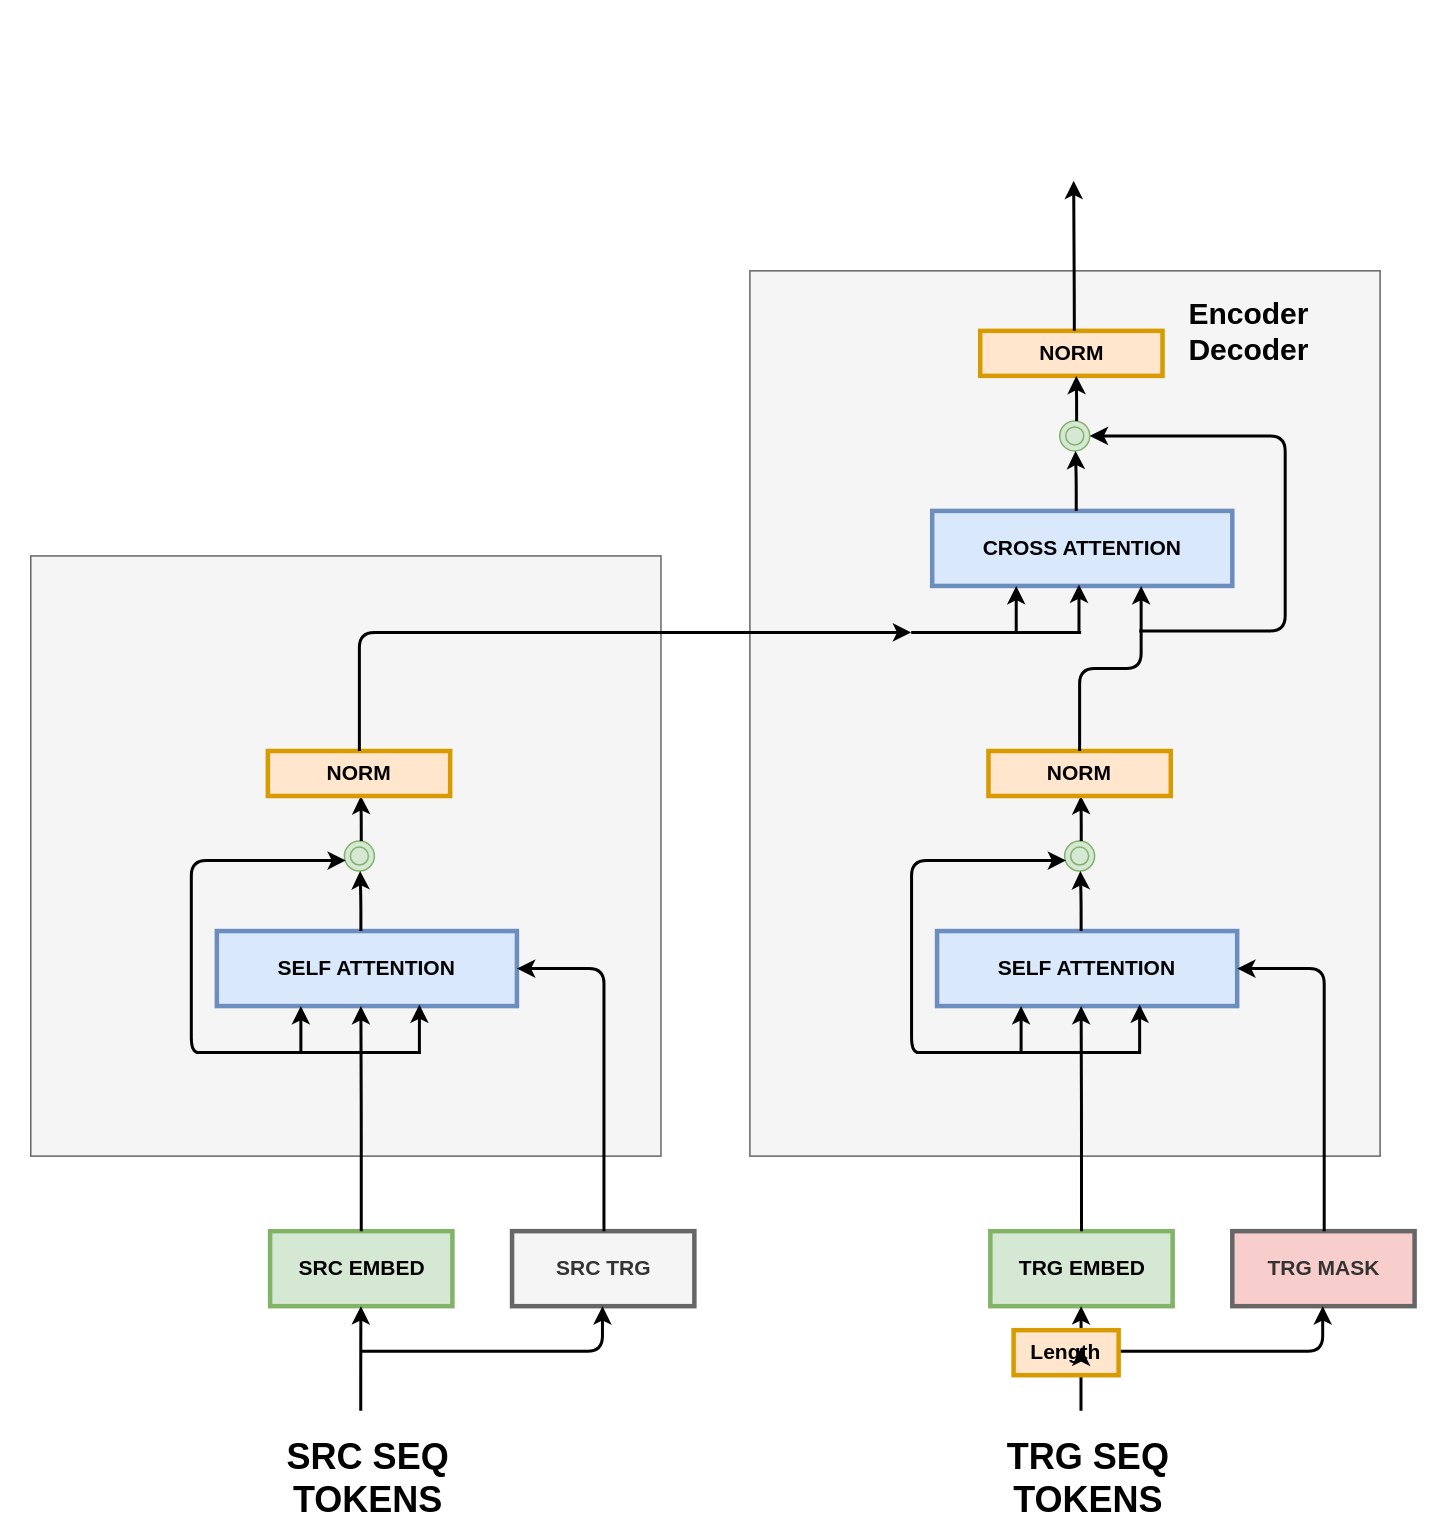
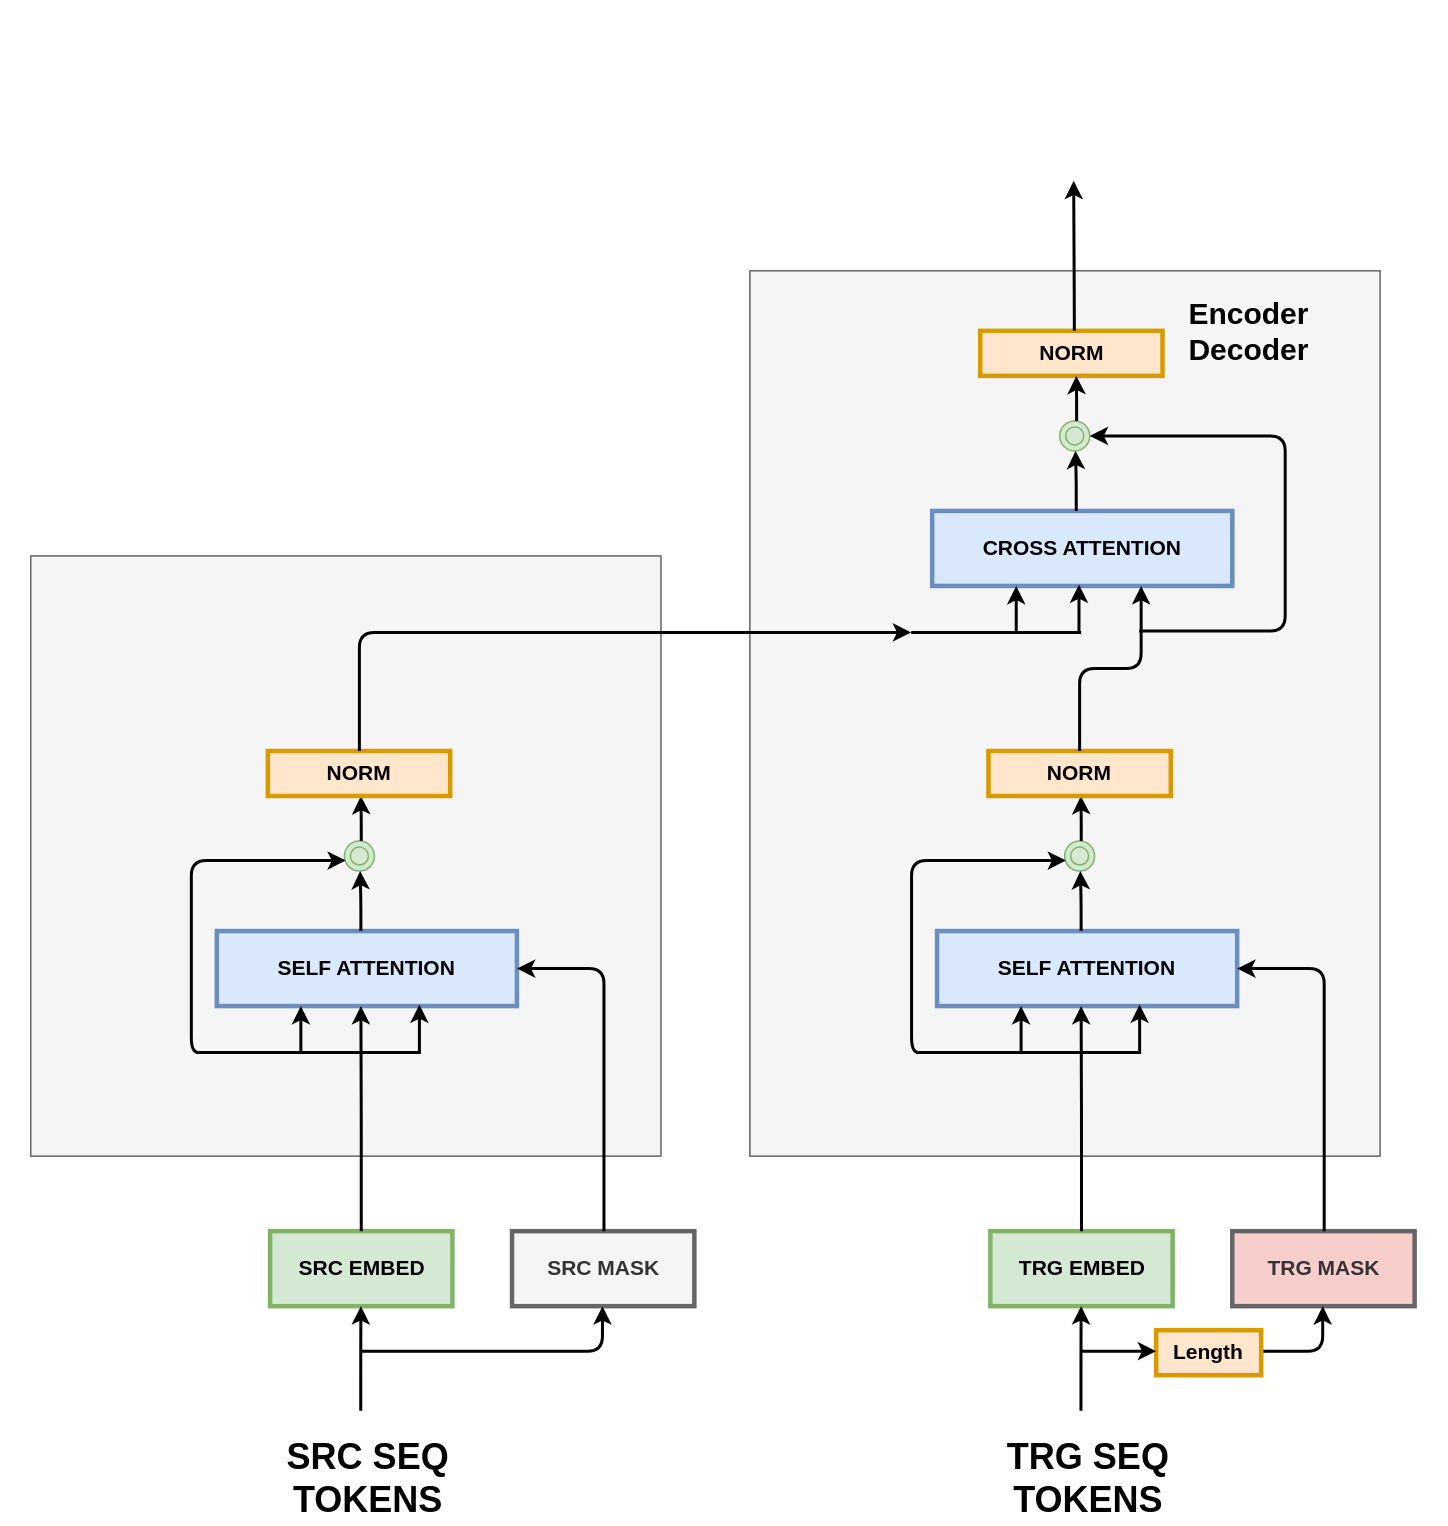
(604, 1268) -> (604, 1268)
(1066, 1352) -> (1208, 1352)
